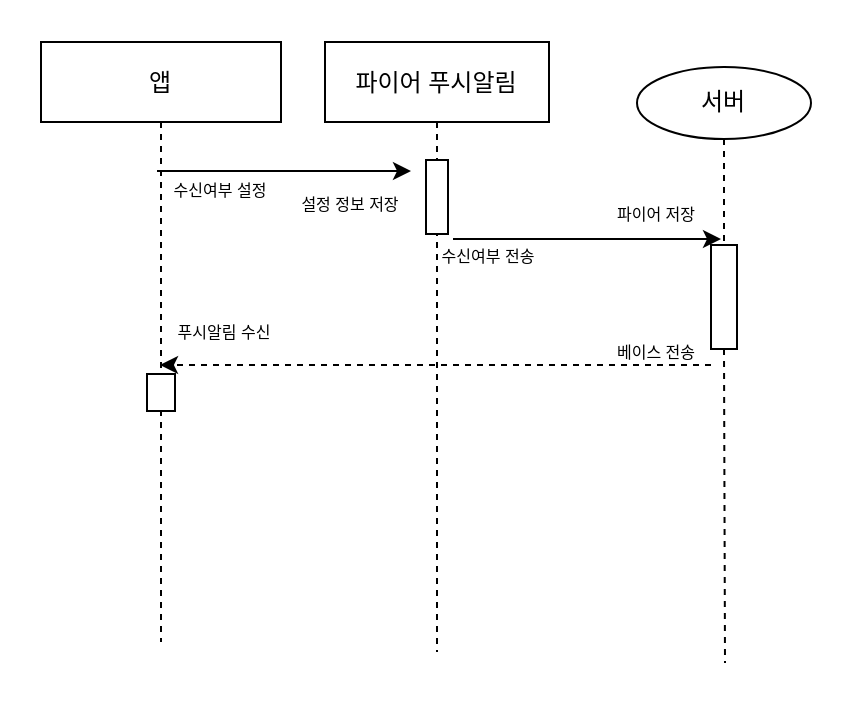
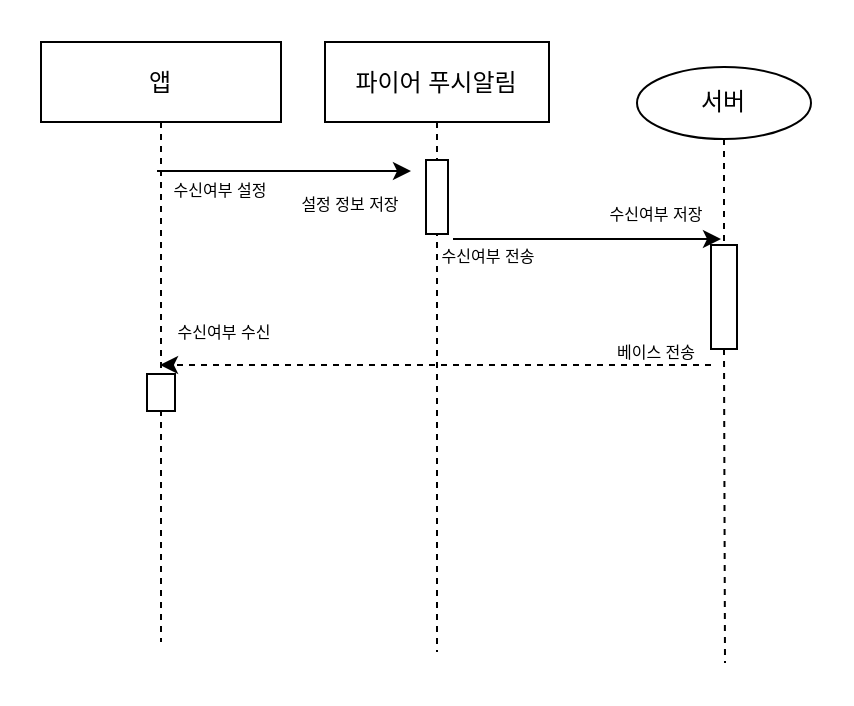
(657, 215) -> (657, 215)
(225, 333) -> (225, 333)
